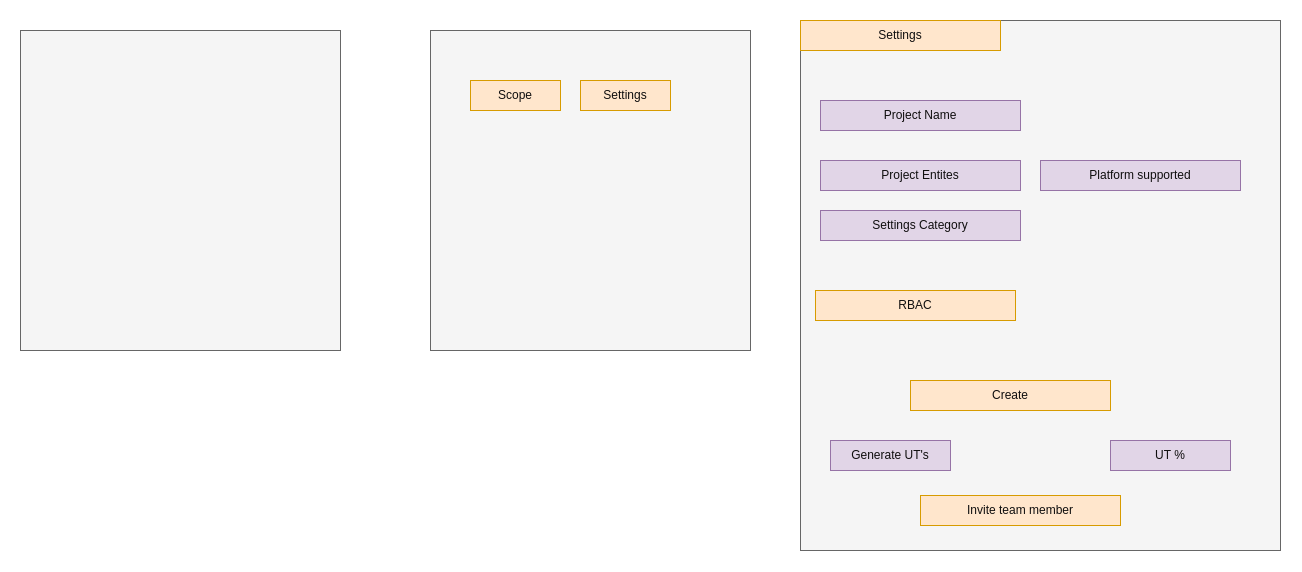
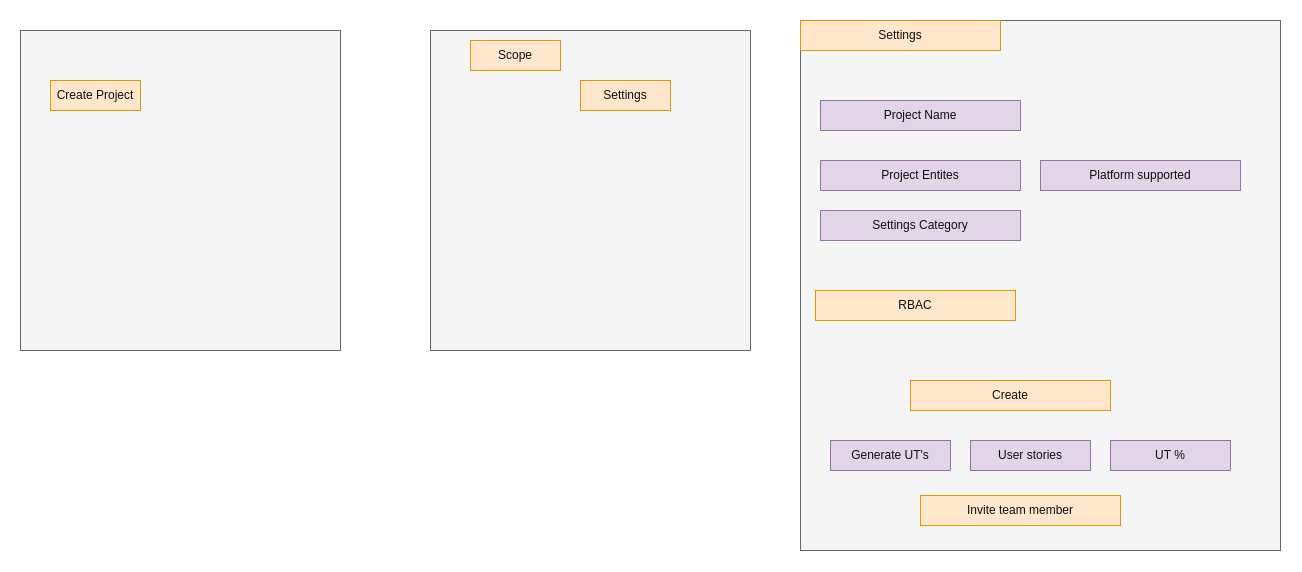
none -> (96, 96)
(516, 96) -> (516, 56)
none -> (1031, 456)
